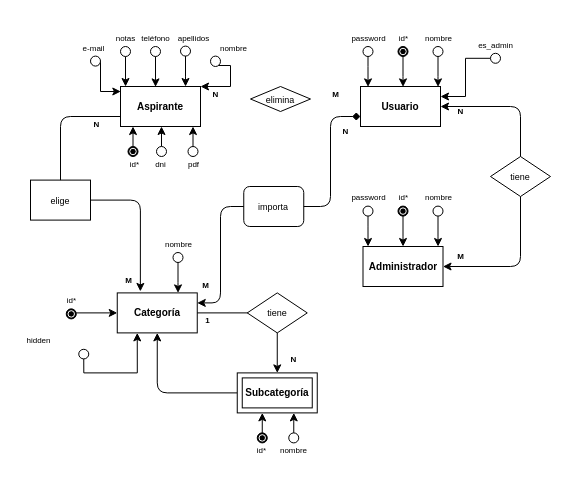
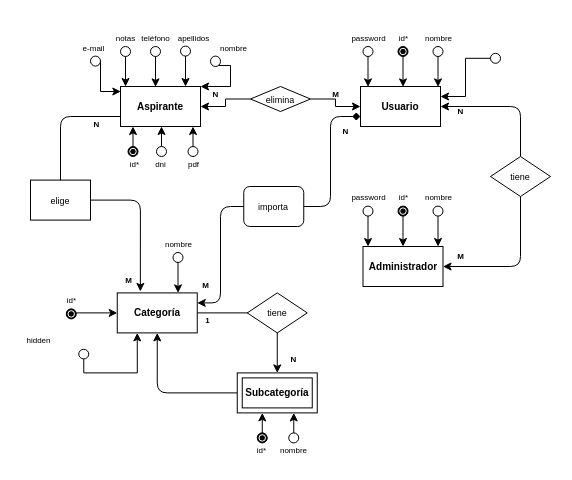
(496, 41) -> none
none -> (226, 99)
none -> (336, 99)
